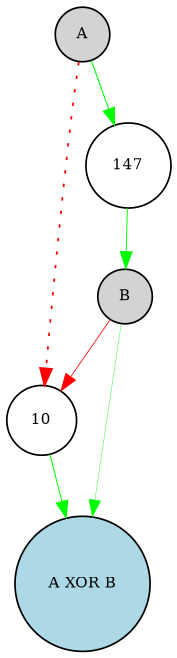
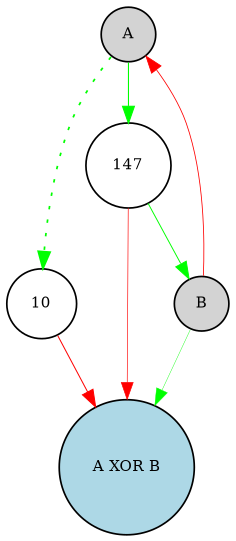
(61, 215) -> (62, 149)
none -> (128, 295)
(90, 348) -> (197, 168)
(56, 478) -> (73, 364)
